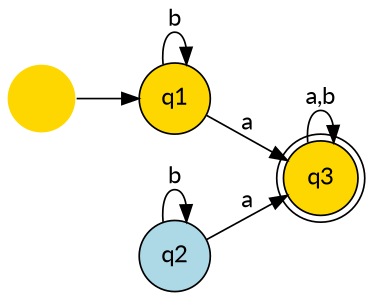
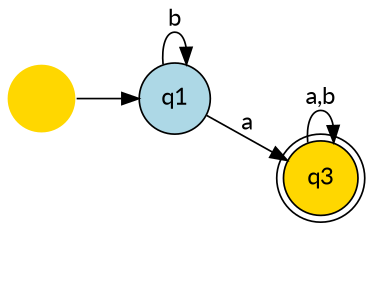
(175, 99) -> (175, 99)
(175, 256) -> none
